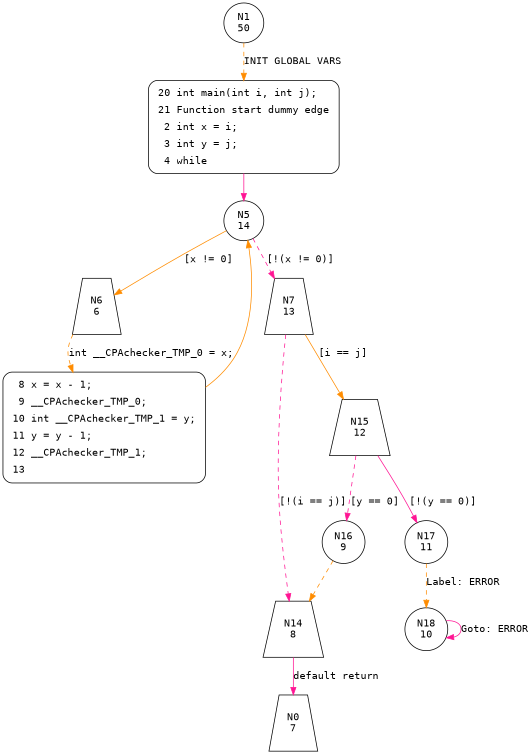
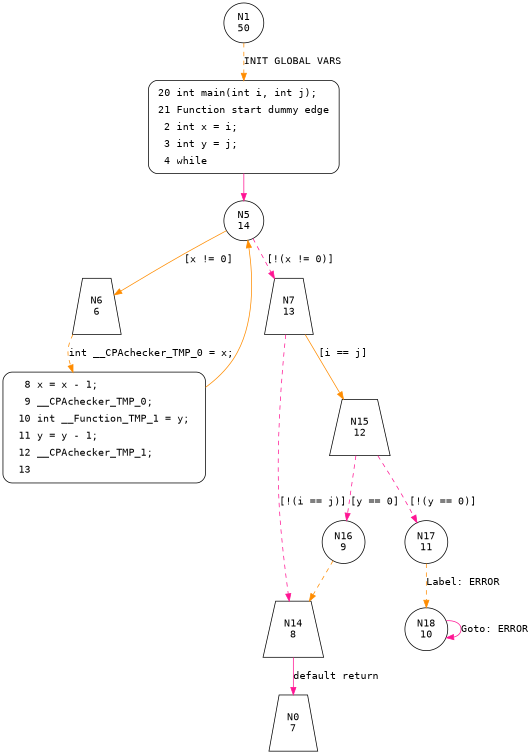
(113, 419) -> (113, 419)
(396, 486) -> (396, 486)
